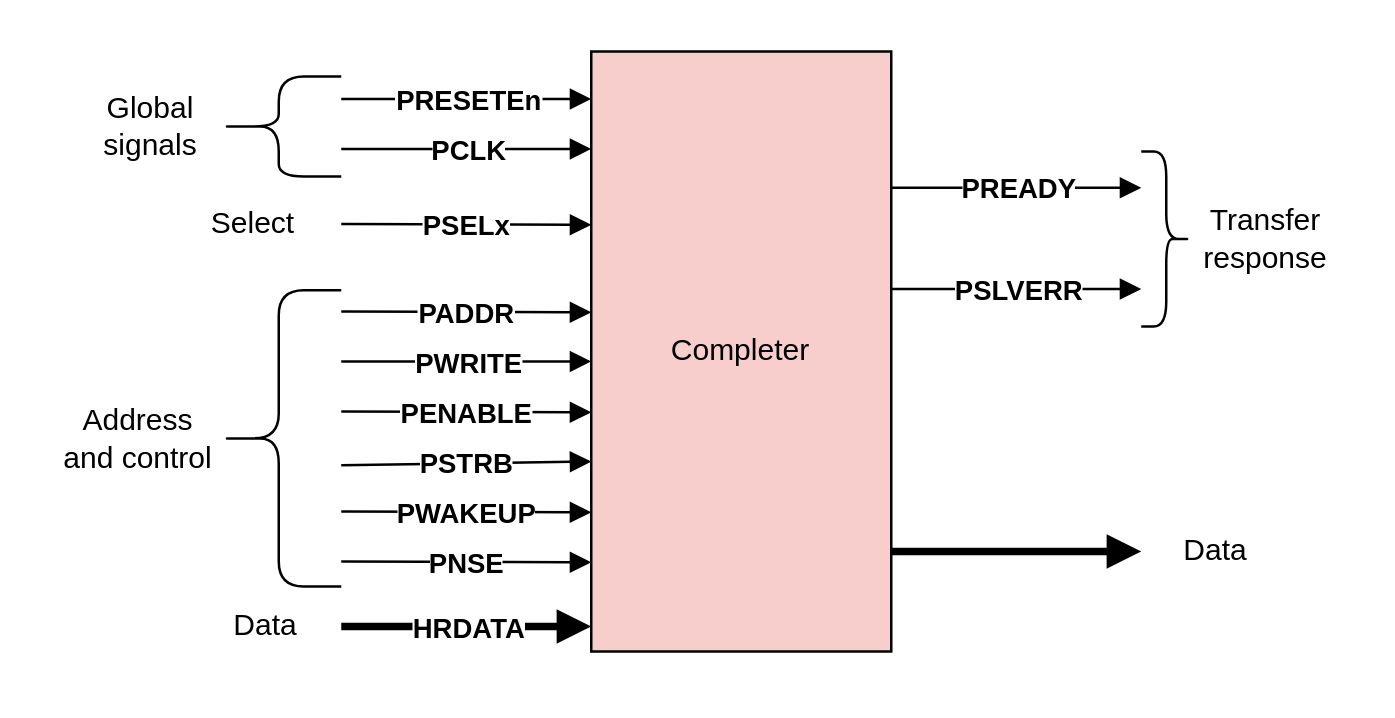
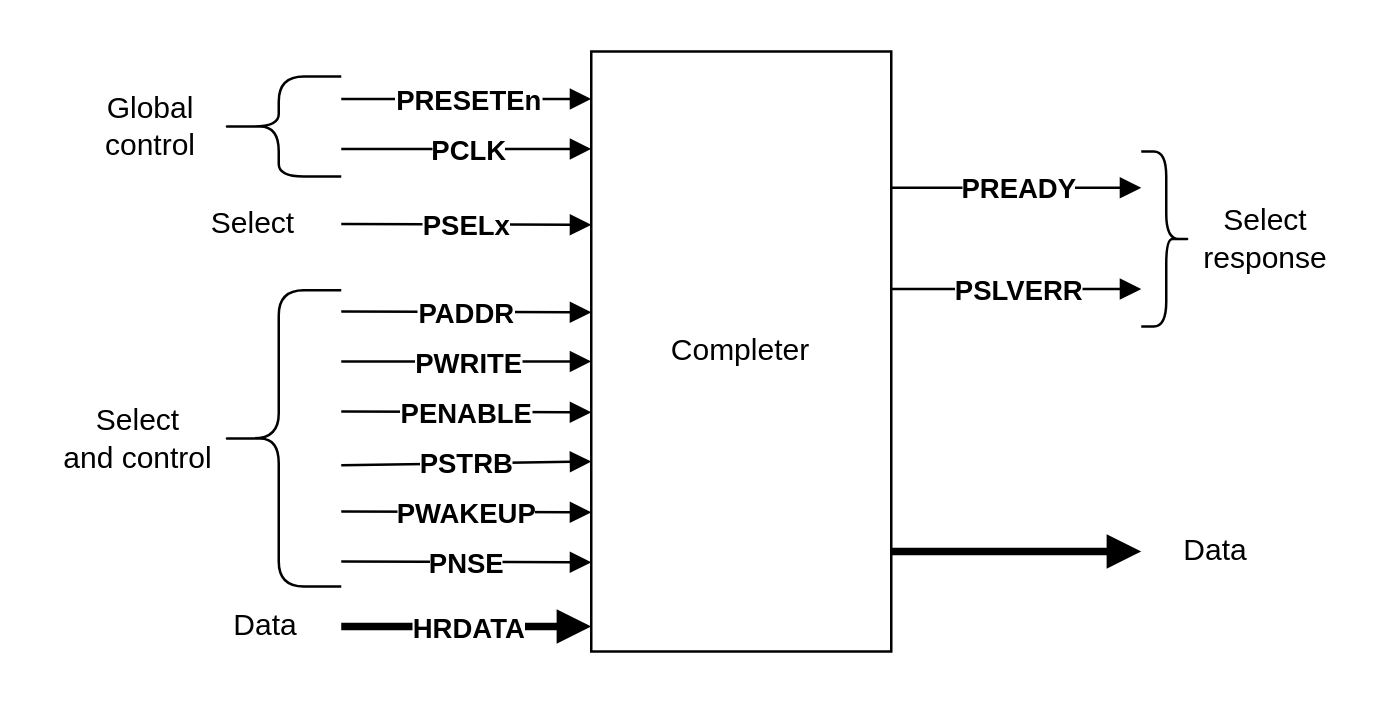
(151, 126) -> (151, 126)
(1266, 239) -> (1266, 239)
(741, 351) -> (741, 351)
(139, 439) -> (139, 439)
